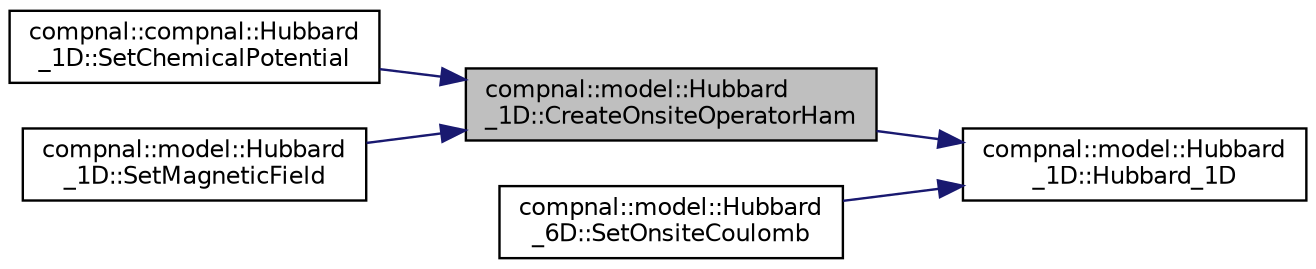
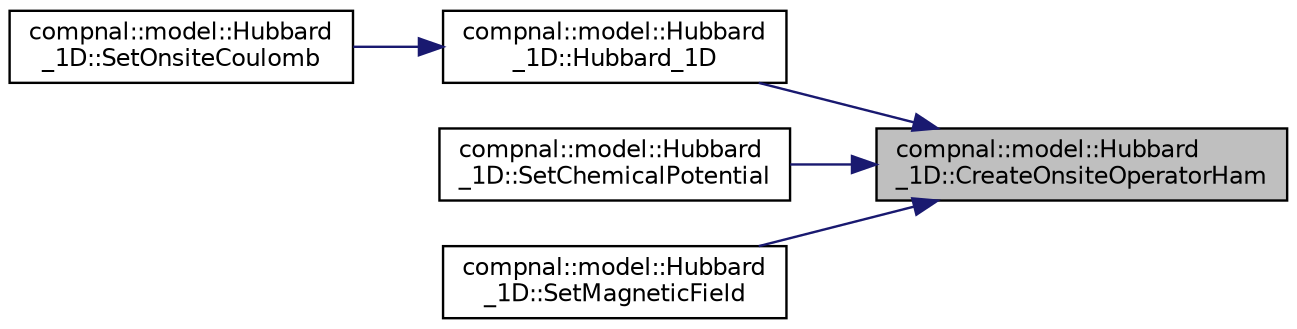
(195, 47) -> (615, 164)
(908, 135) -> (836, 103)
(671, 222) -> (181, 47)
